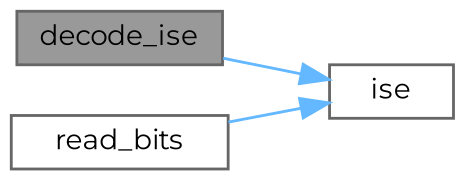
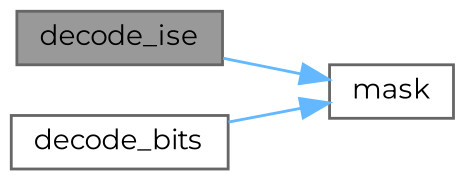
(392, 92) -> (392, 92)
(120, 142) -> (120, 142)
